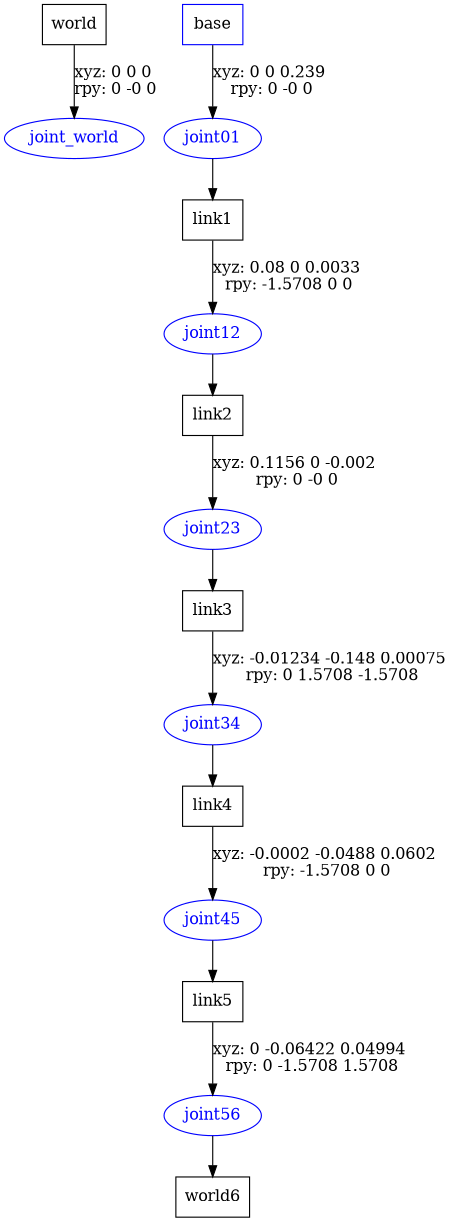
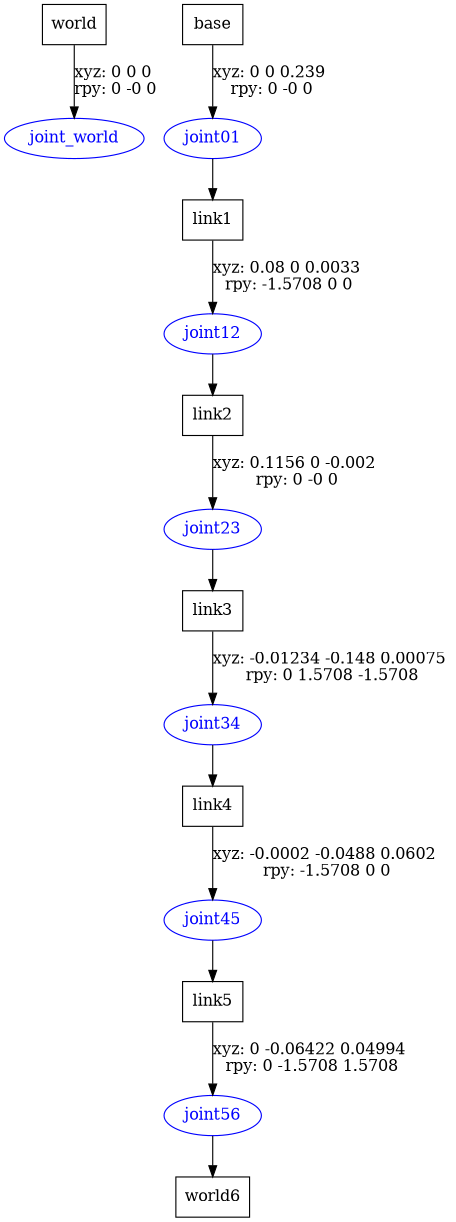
(213, 25) -> (213, 25)
